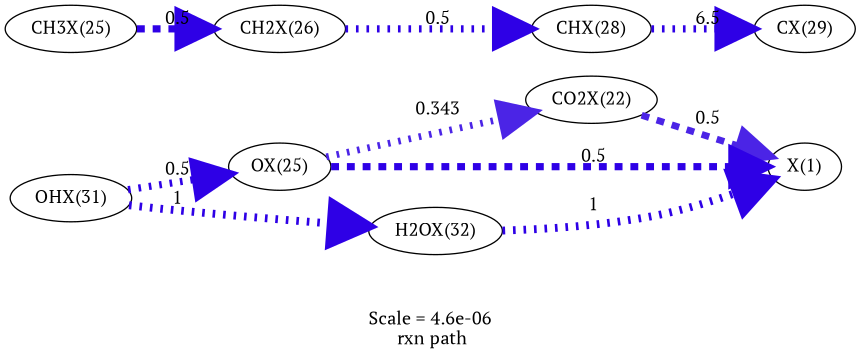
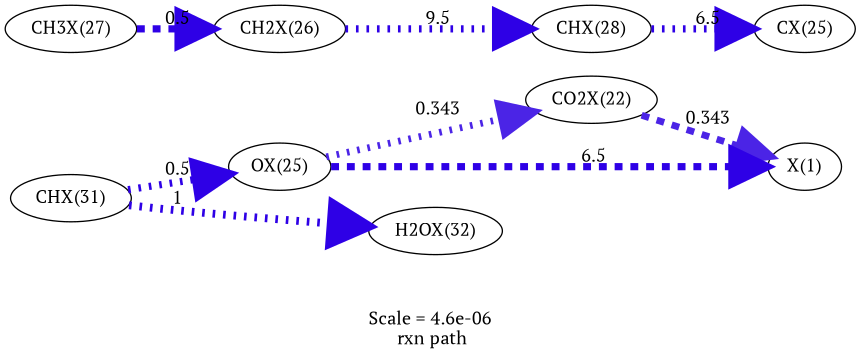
(436, 19) -> (436, 19)
(71, 29) -> (71, 29)
(805, 29) -> (805, 29)
(706, 119) -> (706, 119)
(591, 157) -> (591, 157)
(71, 198) -> (71, 198)
(621, 221) -> none
